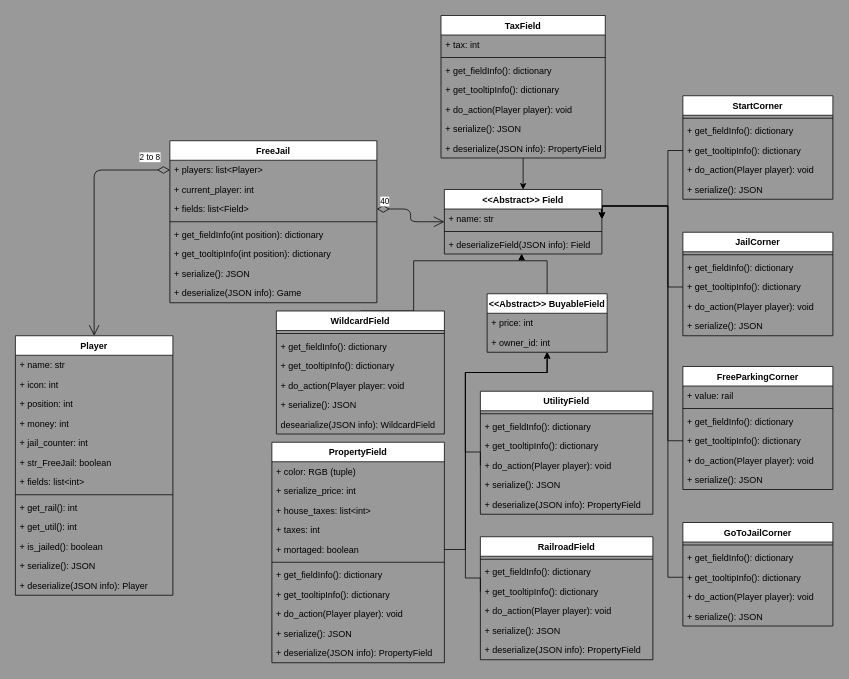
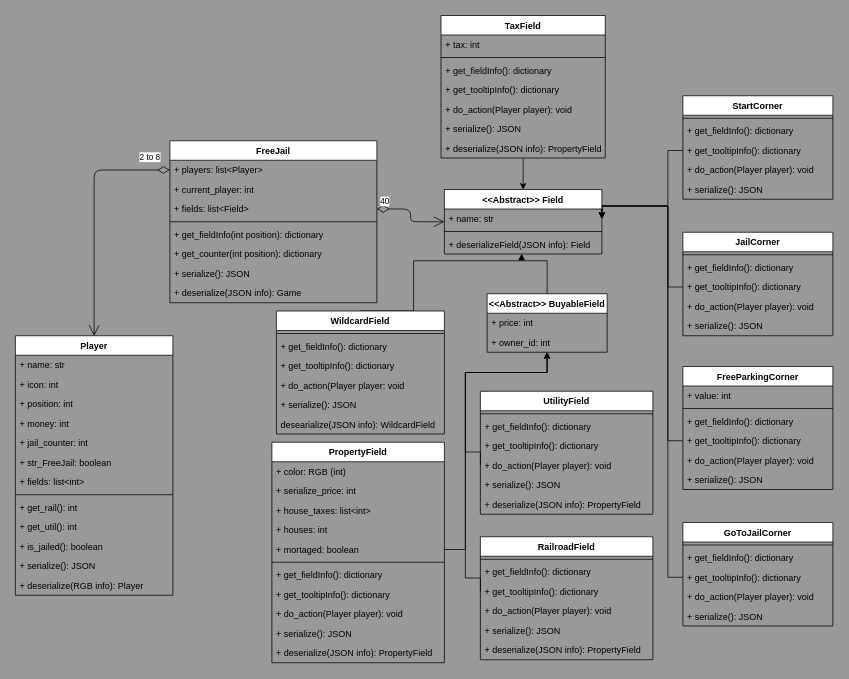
(269, 254) -> (262, 254)
(713, 396) -> (711, 396)
(319, 472) -> (314, 472)
(302, 530) -> (304, 530)
(90, 586) -> (87, 586)
